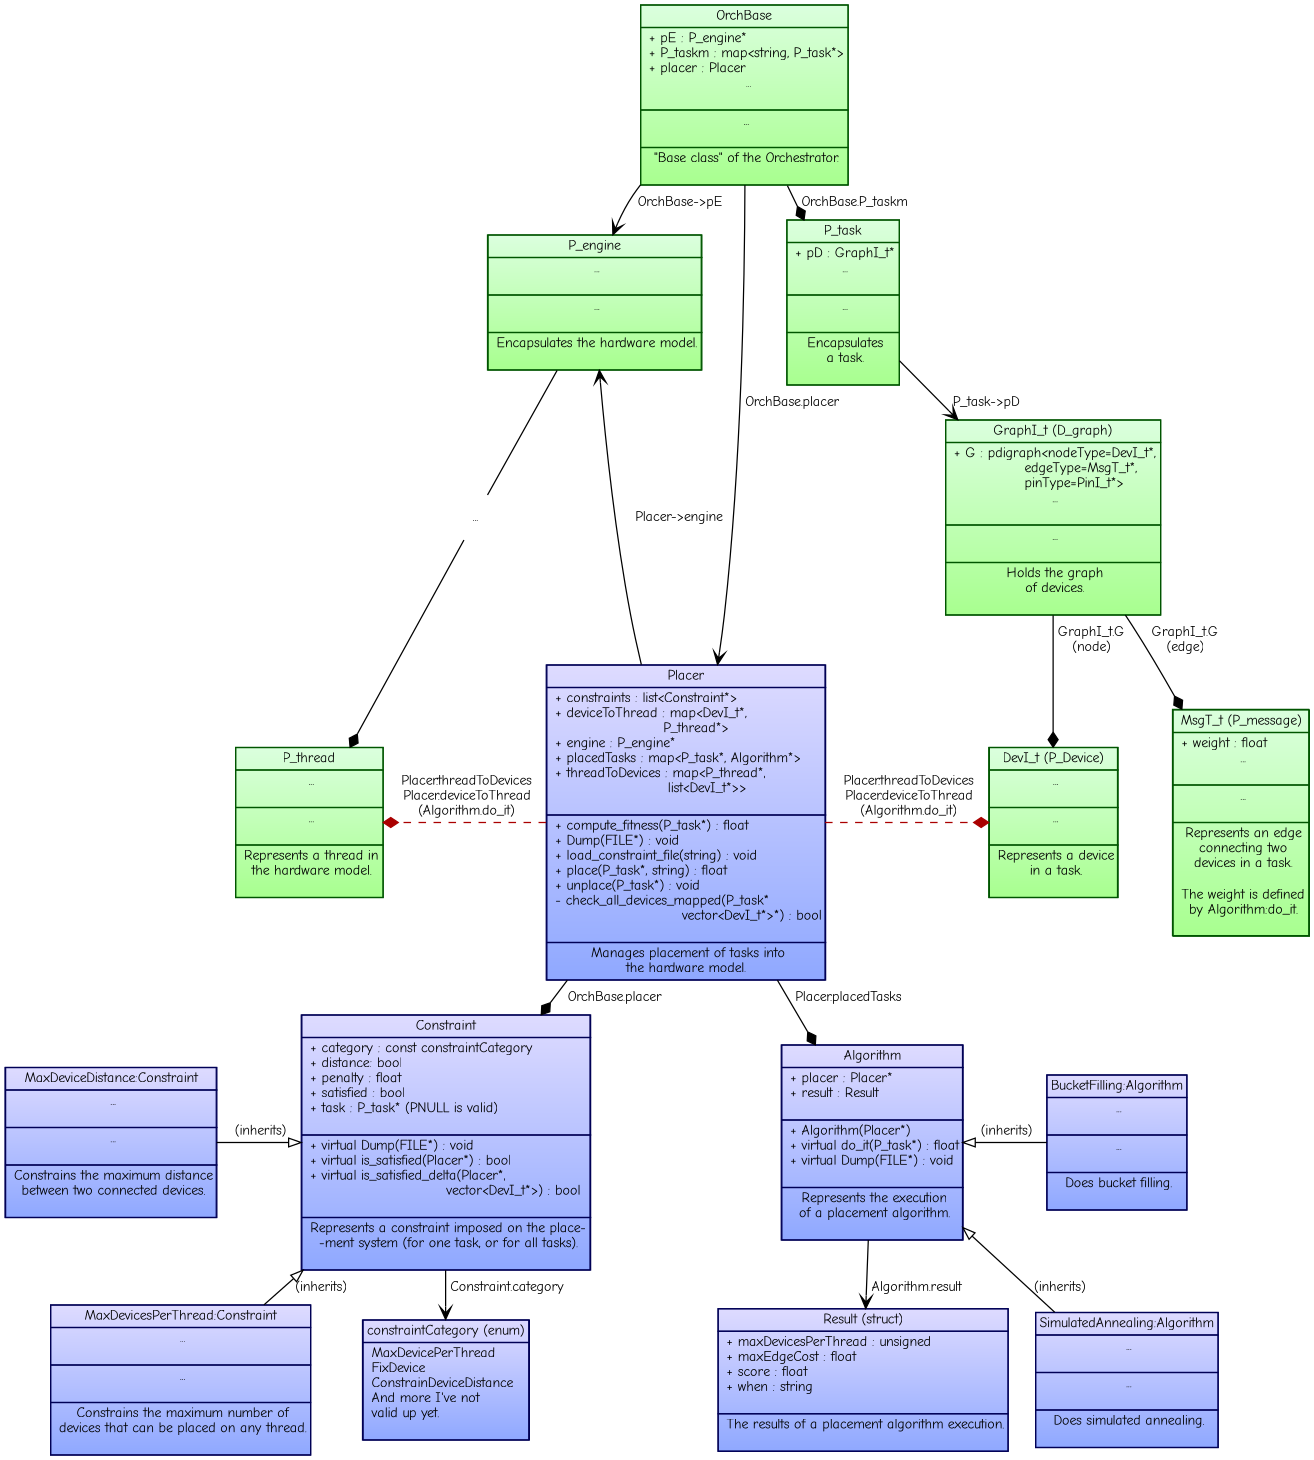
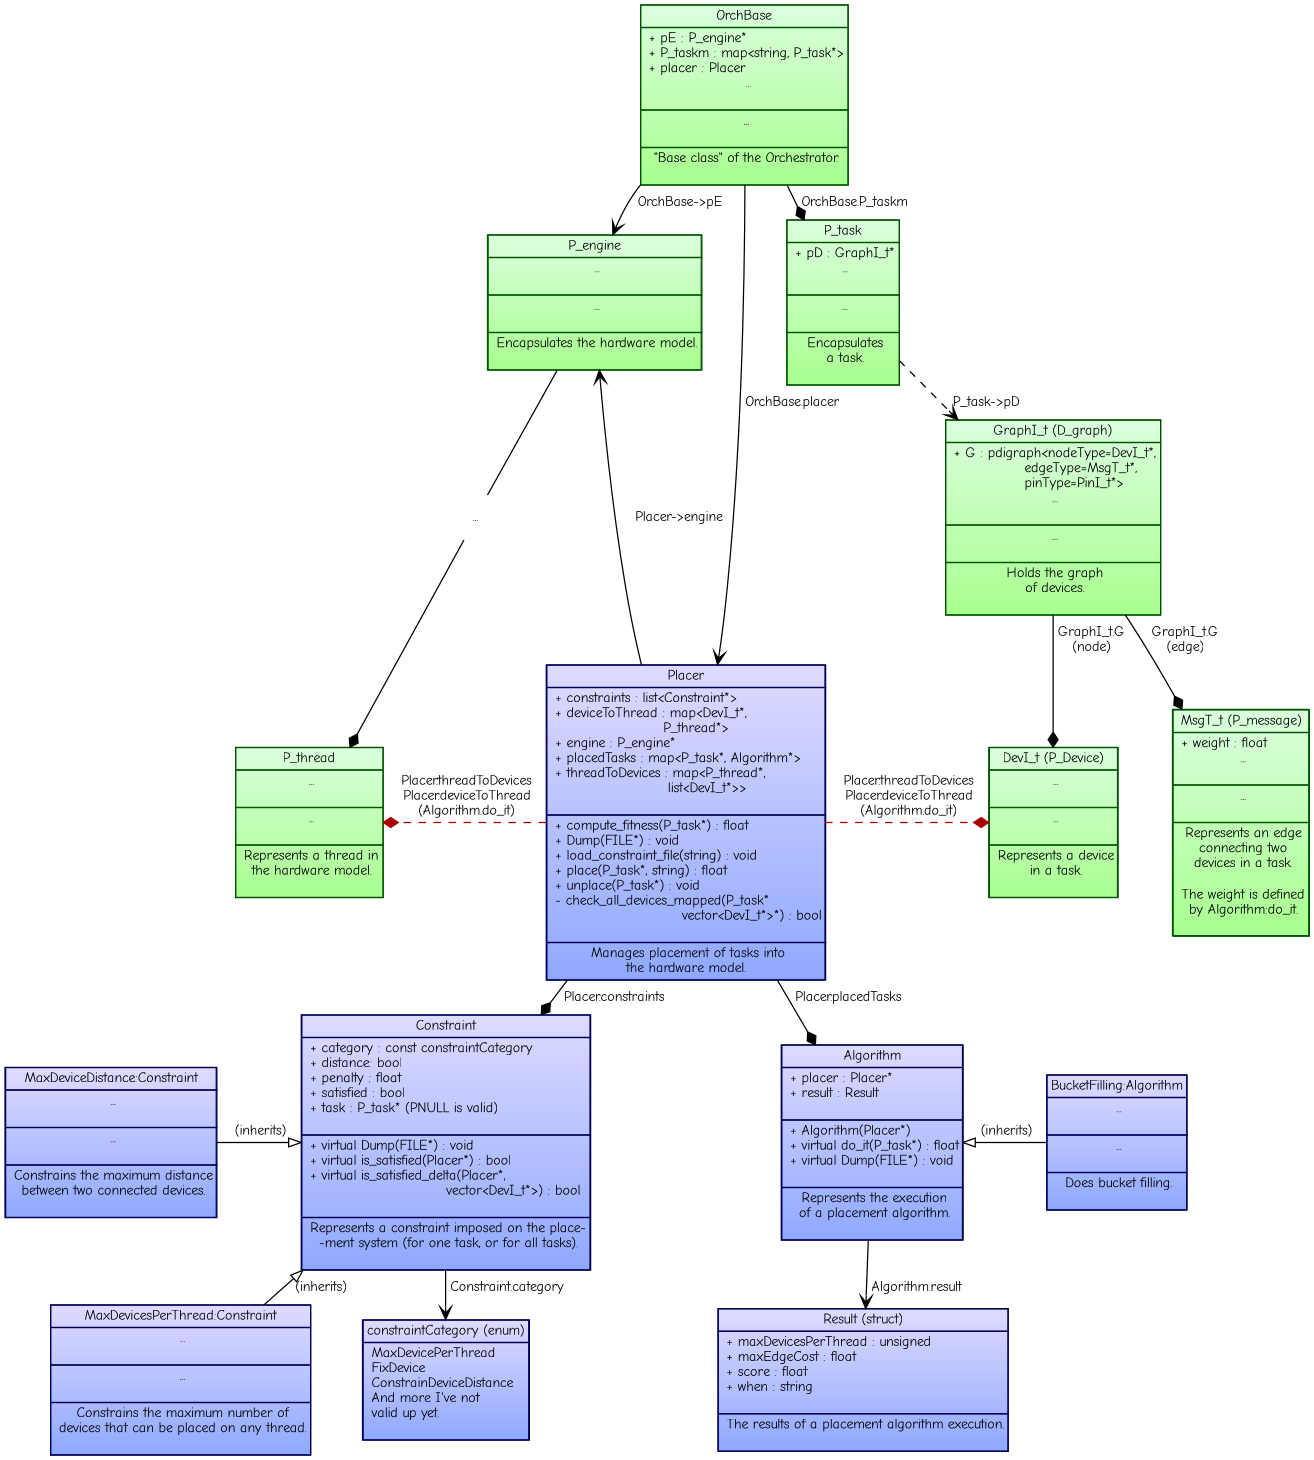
(924, 386) -> (924, 386)
(612, 998) -> (612, 998)
(1127, 1380) -> none
